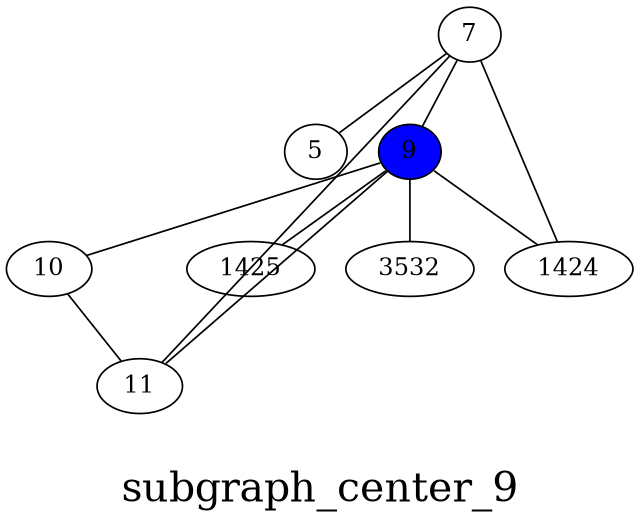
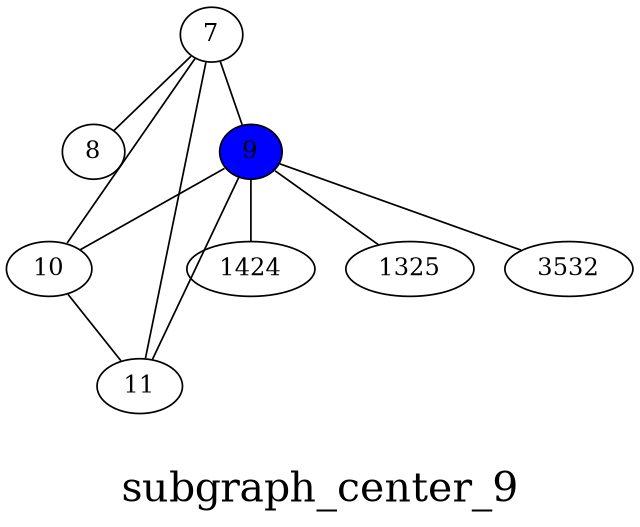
(519, 151) -> (131, 151)
(316, 152) -> (94, 152)
(251, 269) -> (410, 269)
